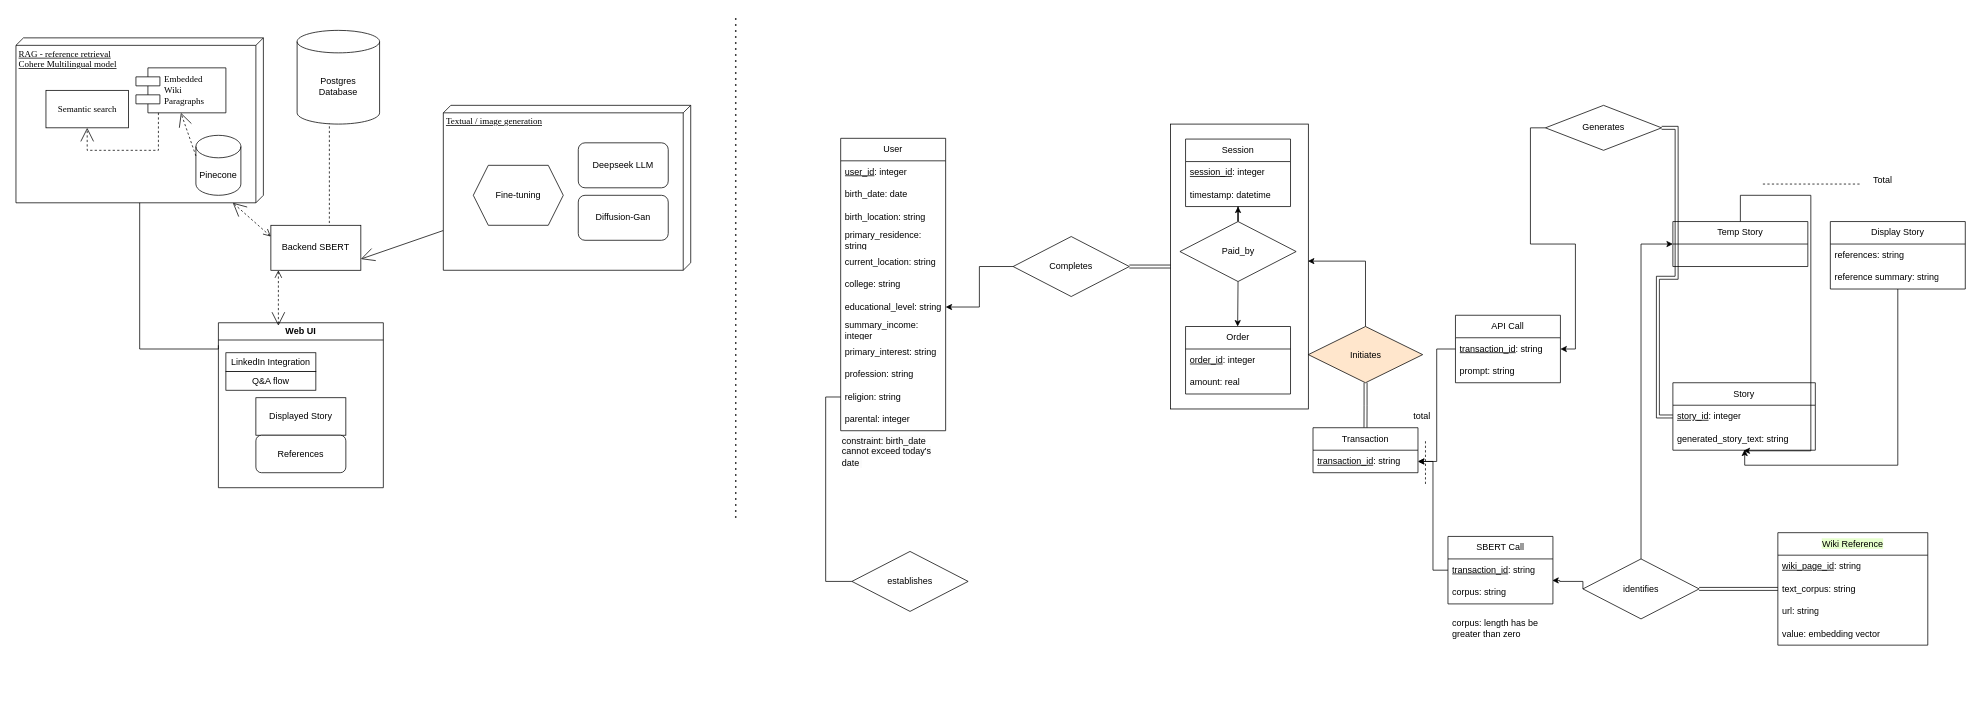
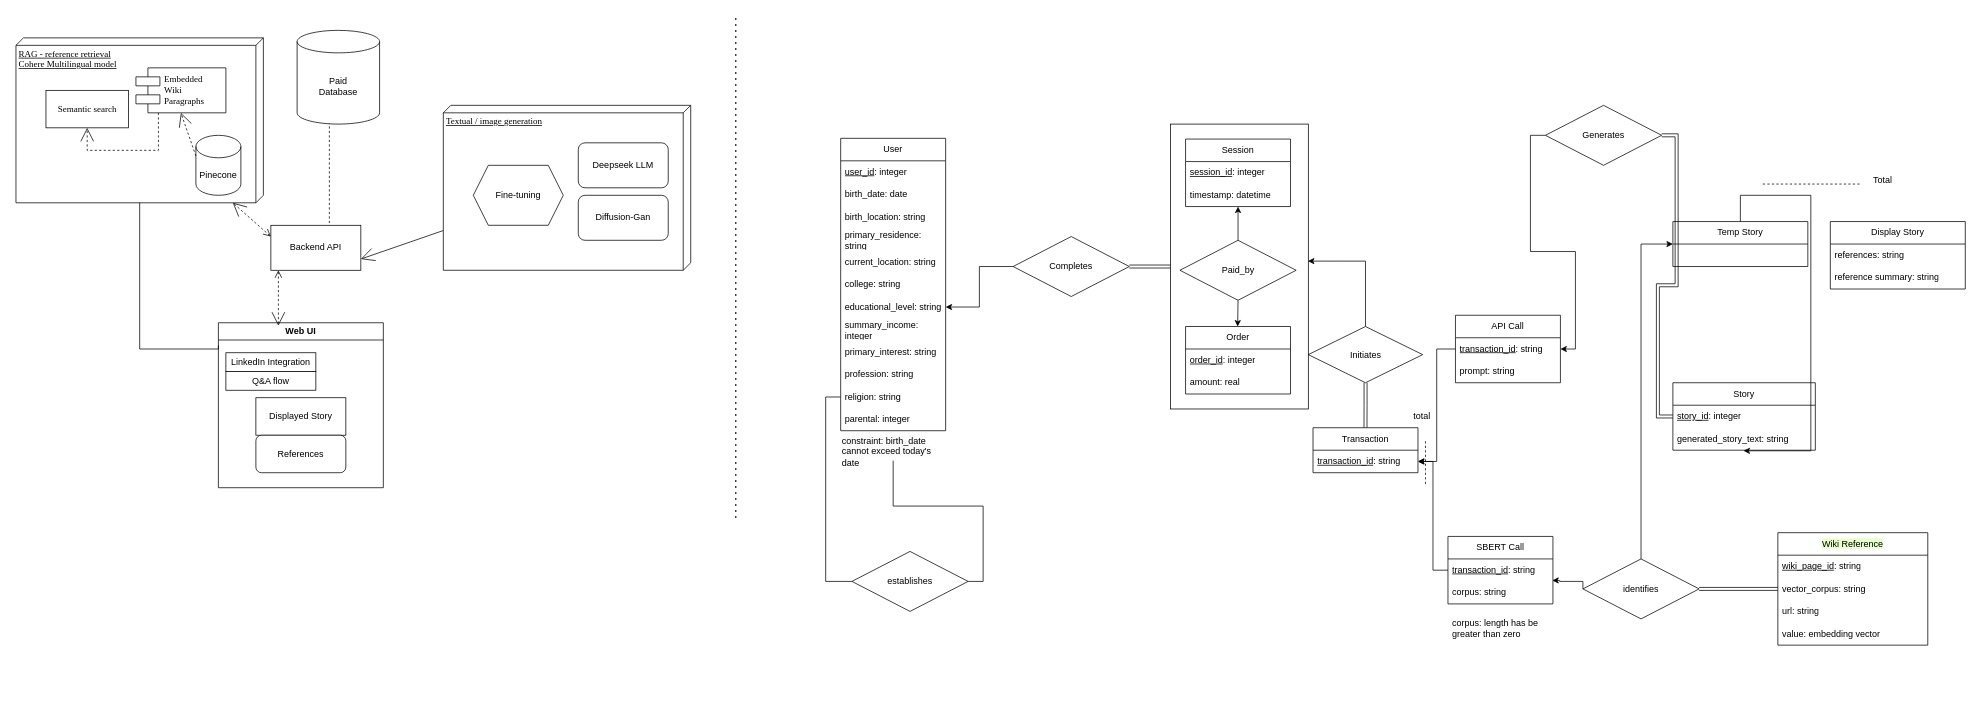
(338, 87) -> (338, 87)
(1604, 128) -> (1604, 135)
(315, 248) -> (315, 248)
(1238, 252) -> (1238, 270)
(1365, 355) -> (1365, 355)
(1898, 459) -> none
none -> (960, 506)
(1827, 589) -> (1832, 589)
